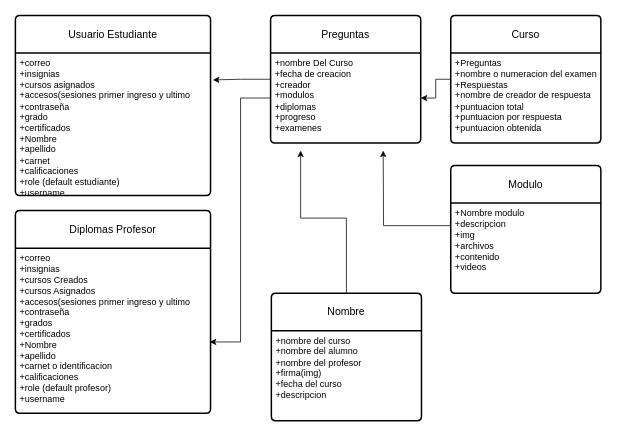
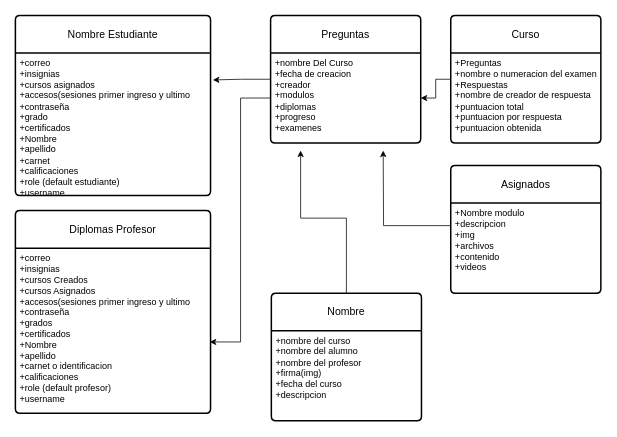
(113, 34) -> (113, 34)
(525, 184) -> (525, 184)
